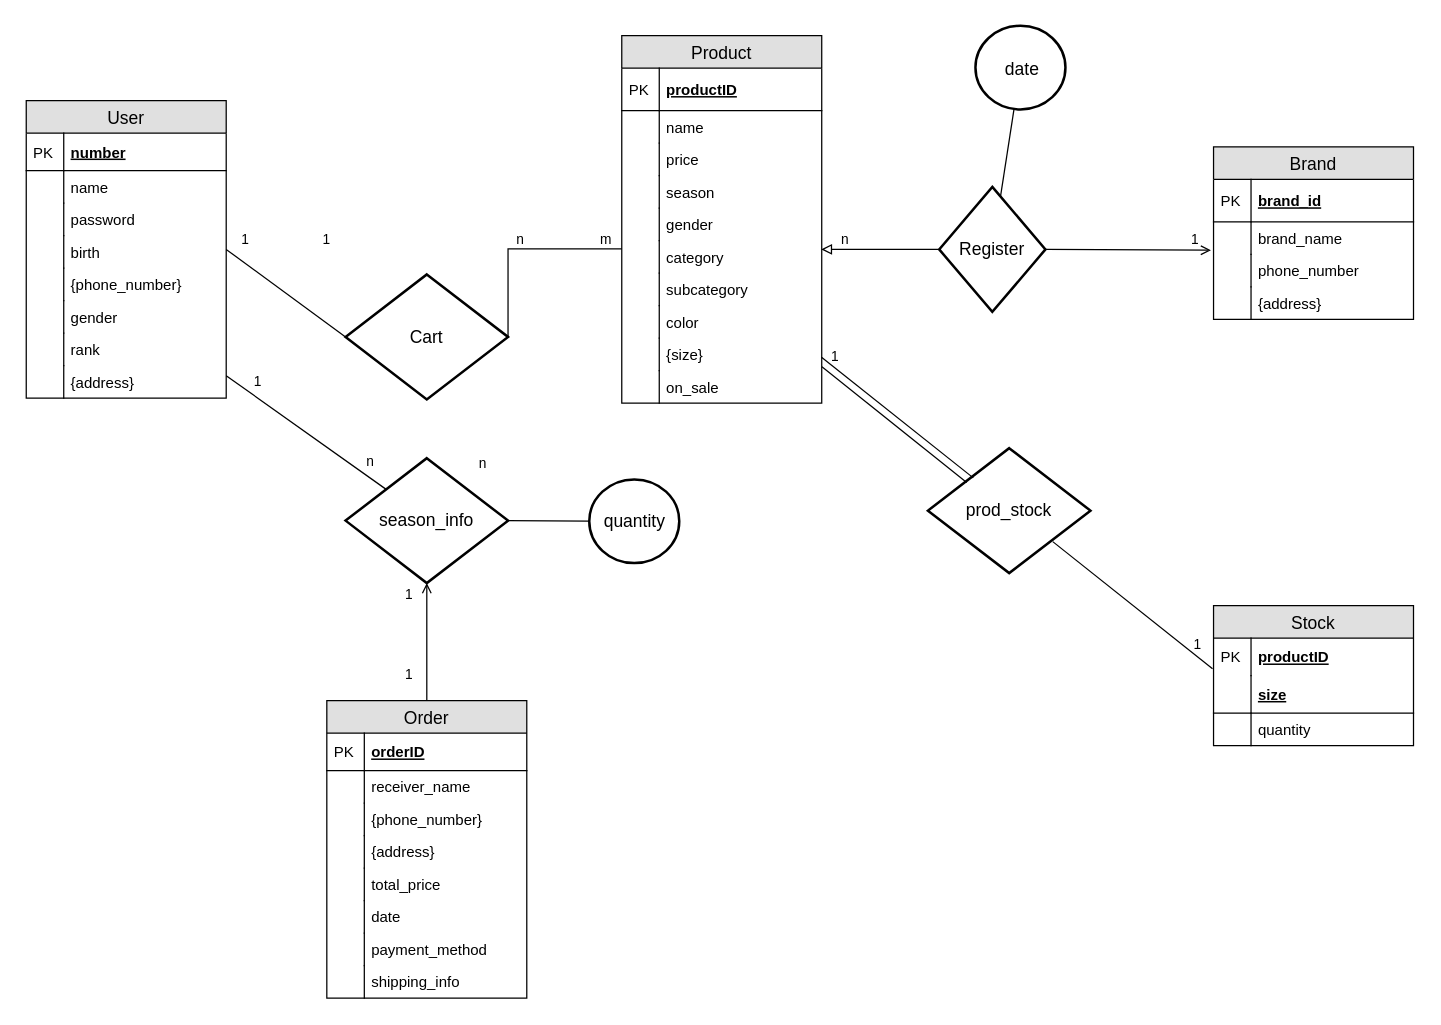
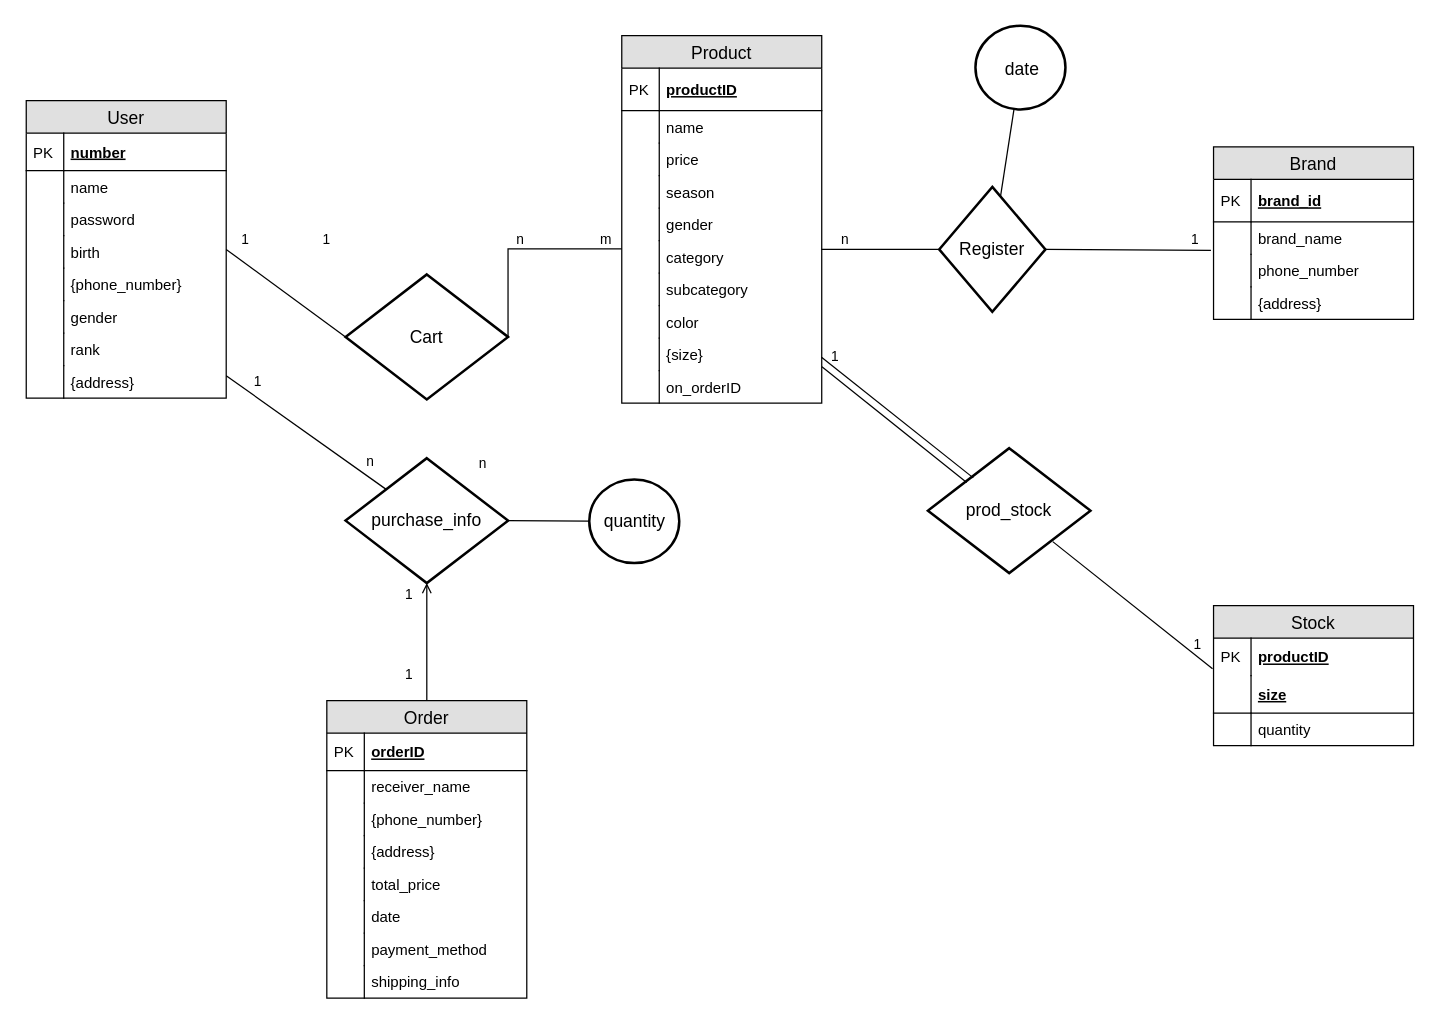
(833, 249) -> (829, 249)
(1205, 250) -> (1206, 250)
(694, 388) -> (708, 388)
(427, 521) -> (427, 521)
